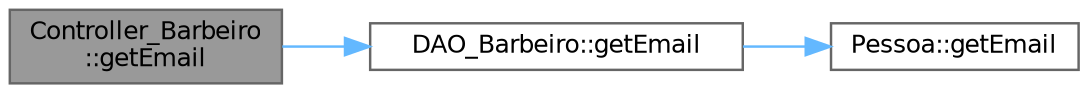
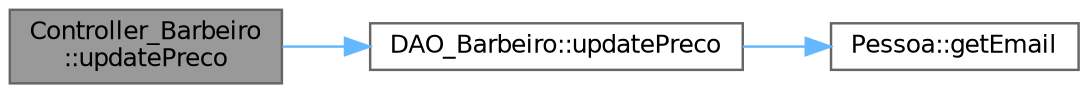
(146, 47) -> (146, 47)
(556, 47) -> (556, 47)
